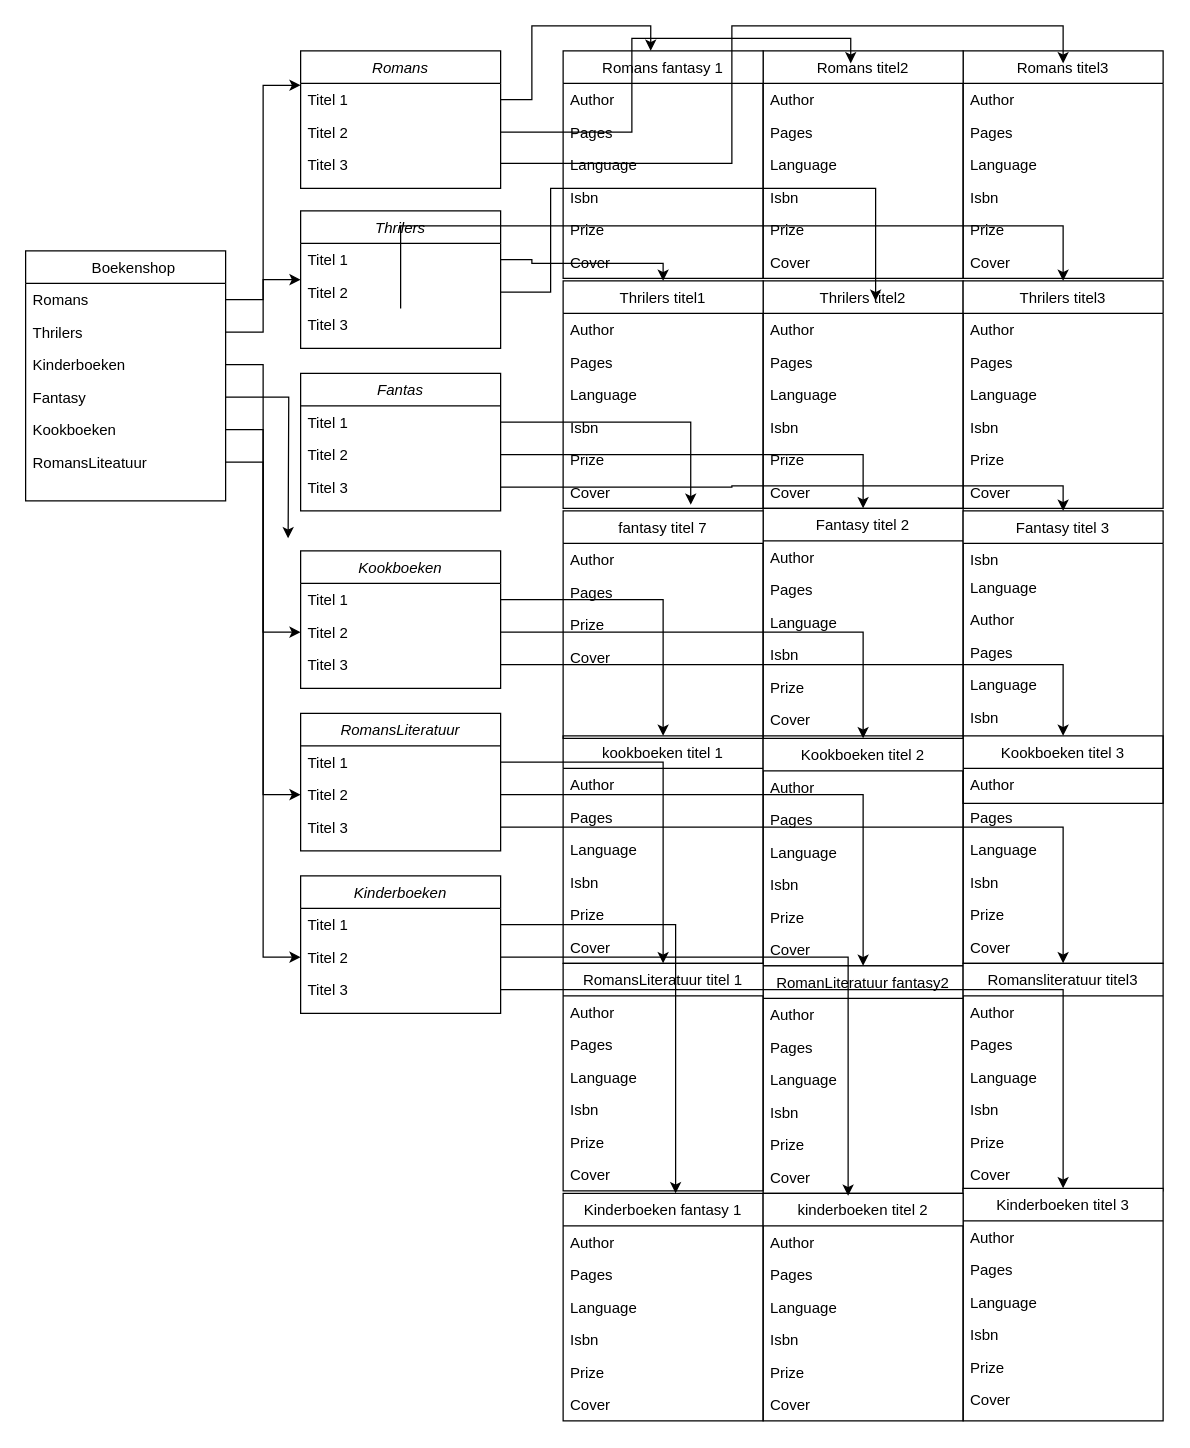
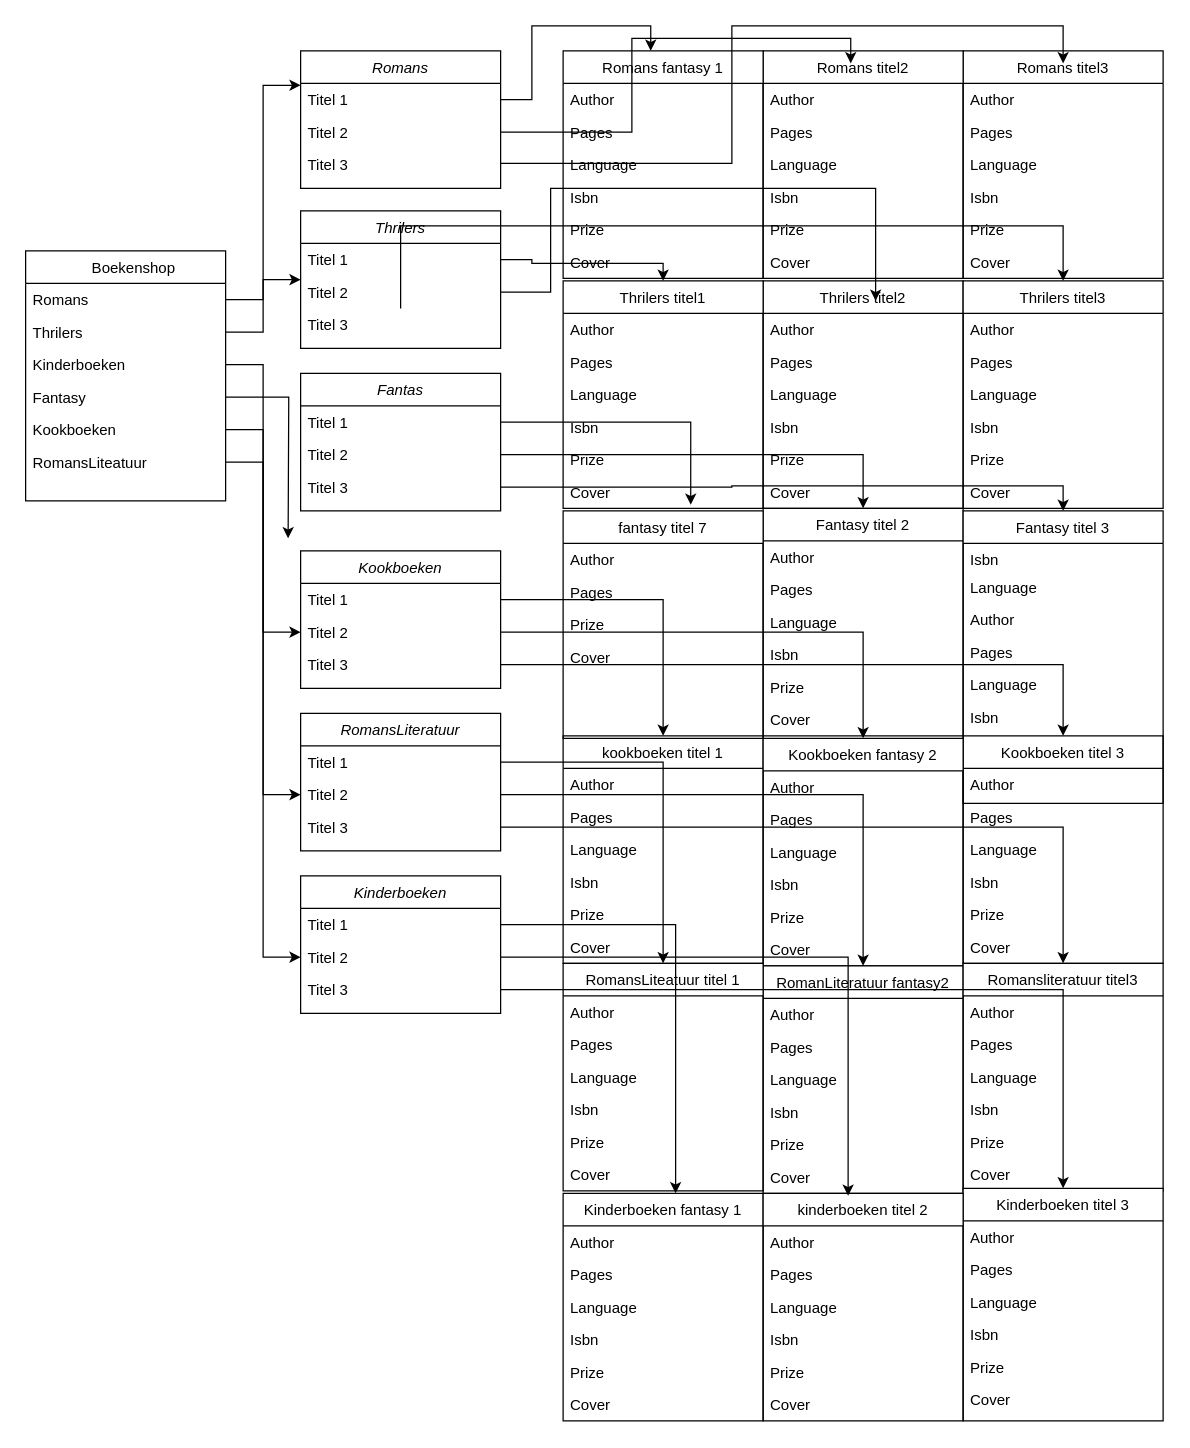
(863, 755) -> (863, 755)
(663, 980) -> (663, 980)
